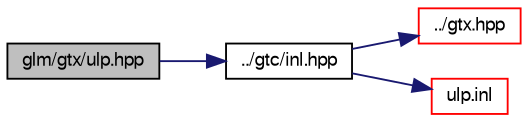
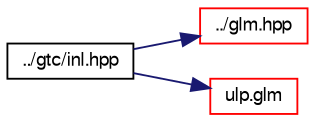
(470, 26) -> (254, 26)
(83, 61) -> none
(470, 96) -> (254, 96)
